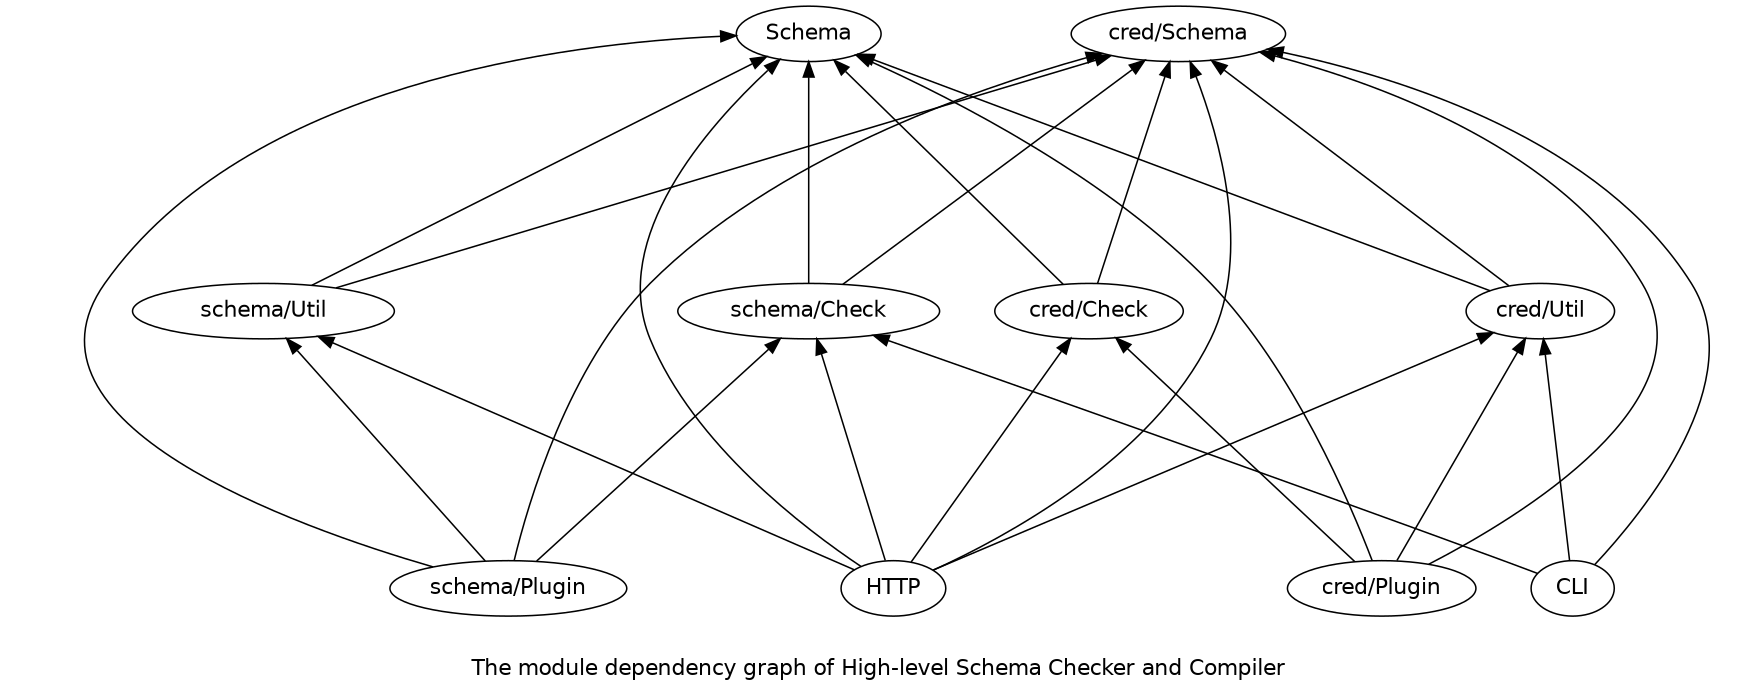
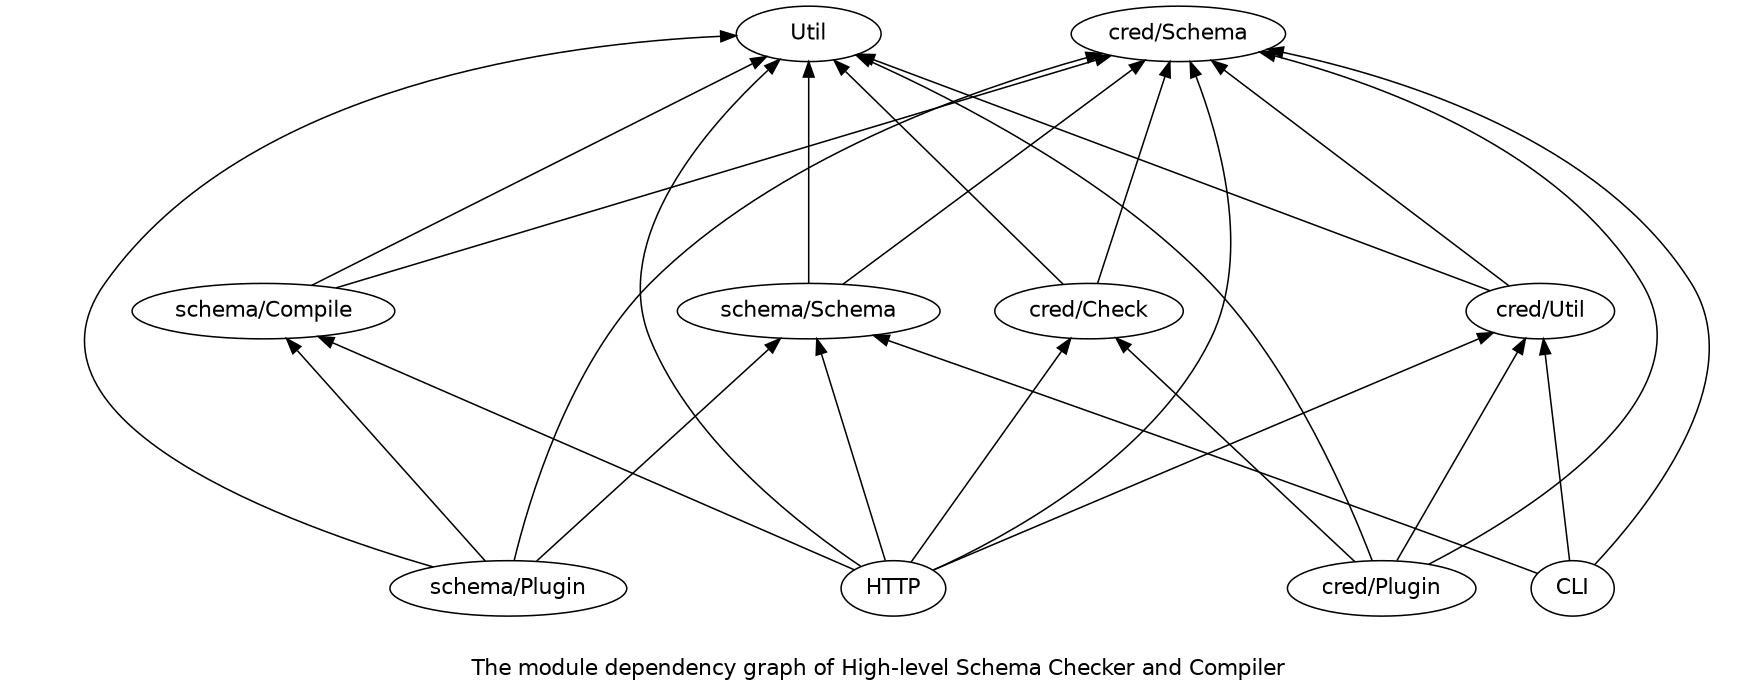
(809, 34) -> (809, 34)
(263, 311) -> (263, 311)
(809, 311) -> (809, 311)
